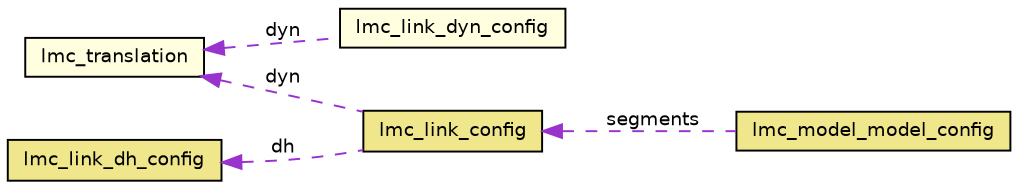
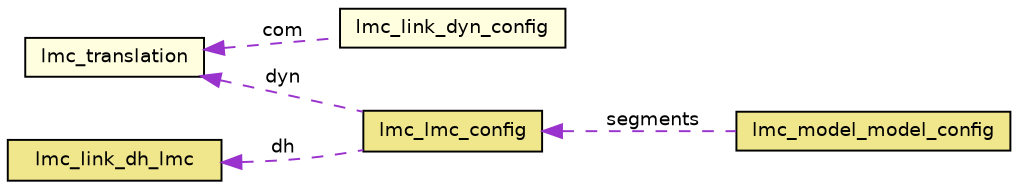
(281, 31) -> (281, 31)
(453, 131) -> (453, 131)
(115, 160) -> (115, 160)
